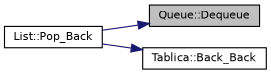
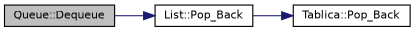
(120, 28) -> (129, 16)
(204, 58) -> (352, 16)
